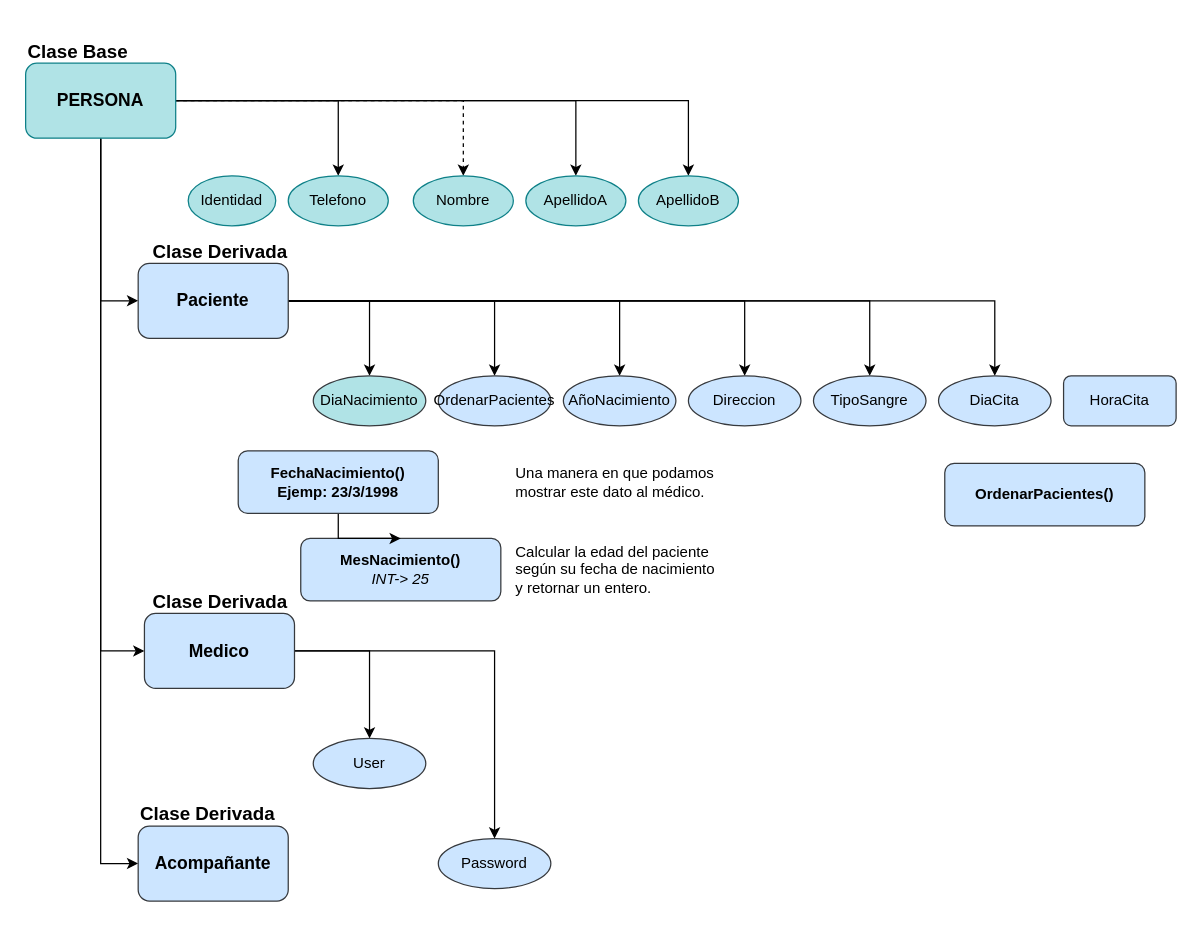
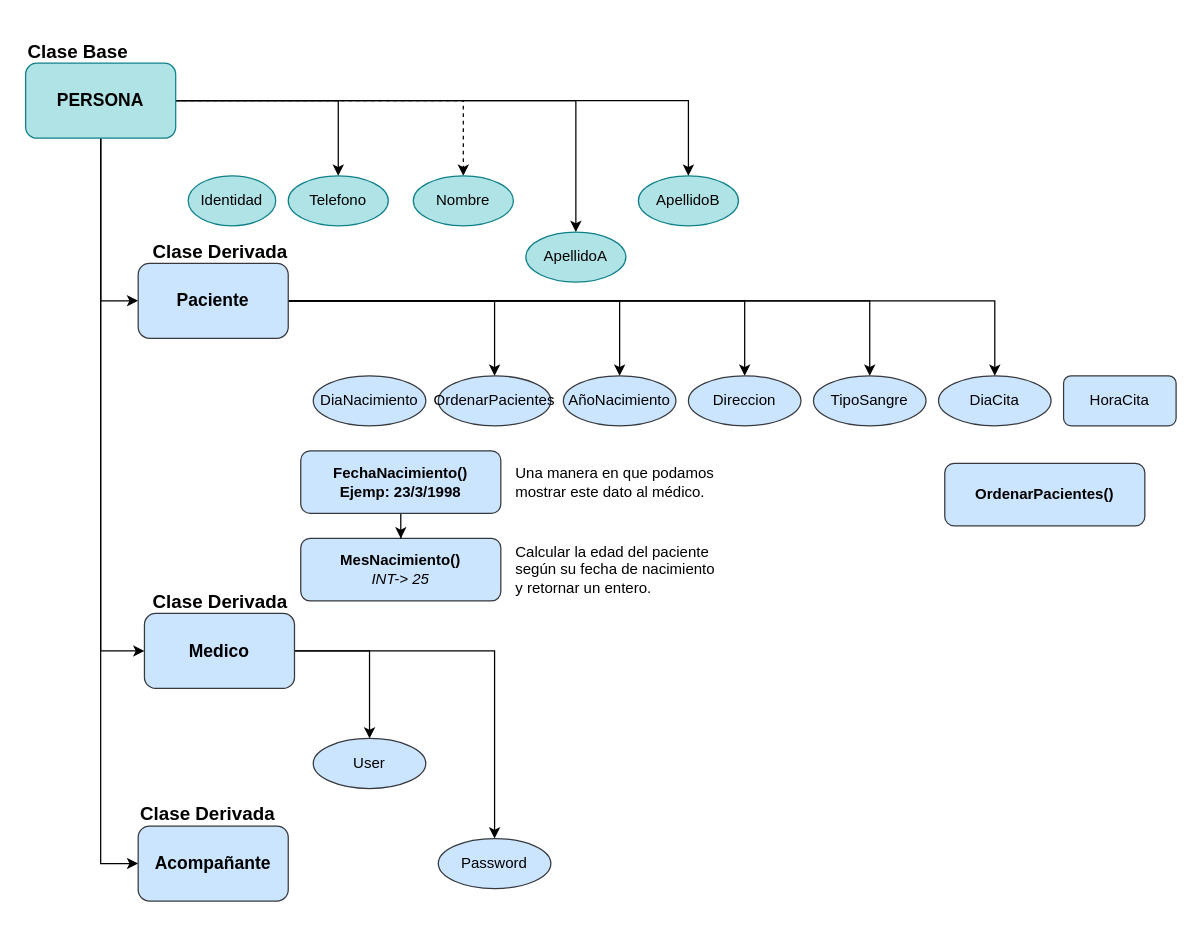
(576, 201) -> (576, 257)
(369, 335) -> none
(369, 401) -> (369, 401)
(338, 482) -> (401, 482)
